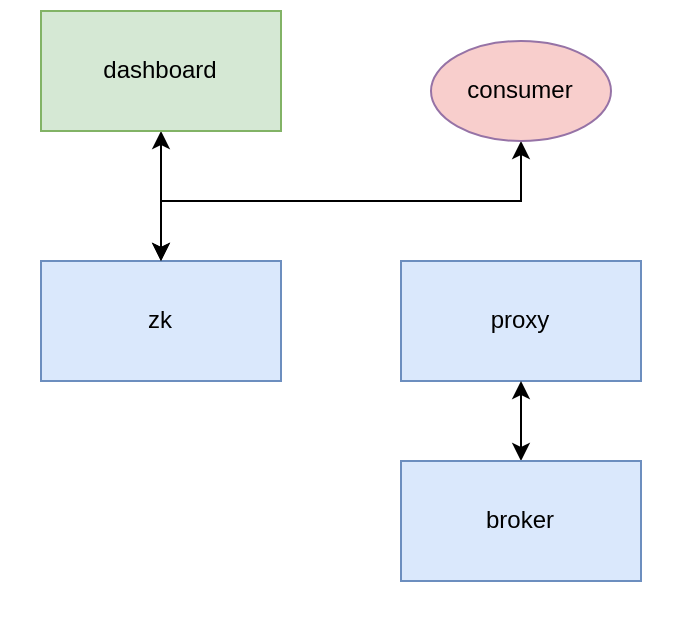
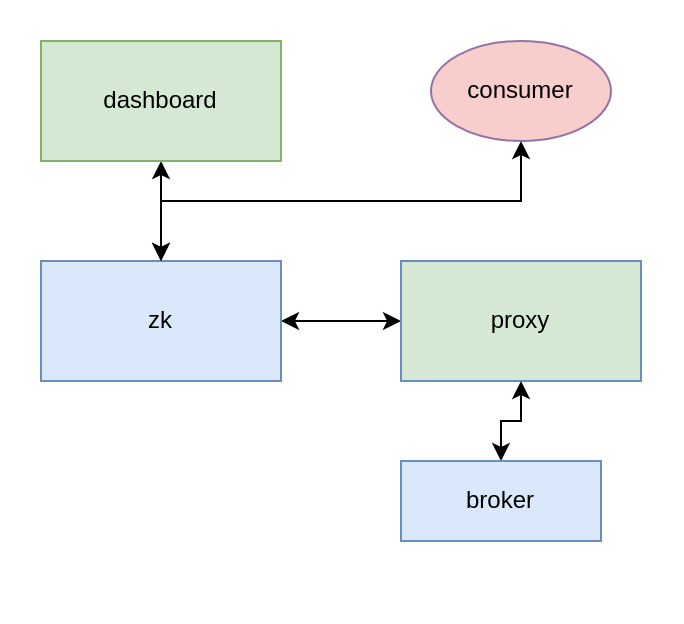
(161, 71) -> (161, 101)
none -> (341, 321)
(521, 321) -> (521, 321)
(521, 521) -> (501, 501)
